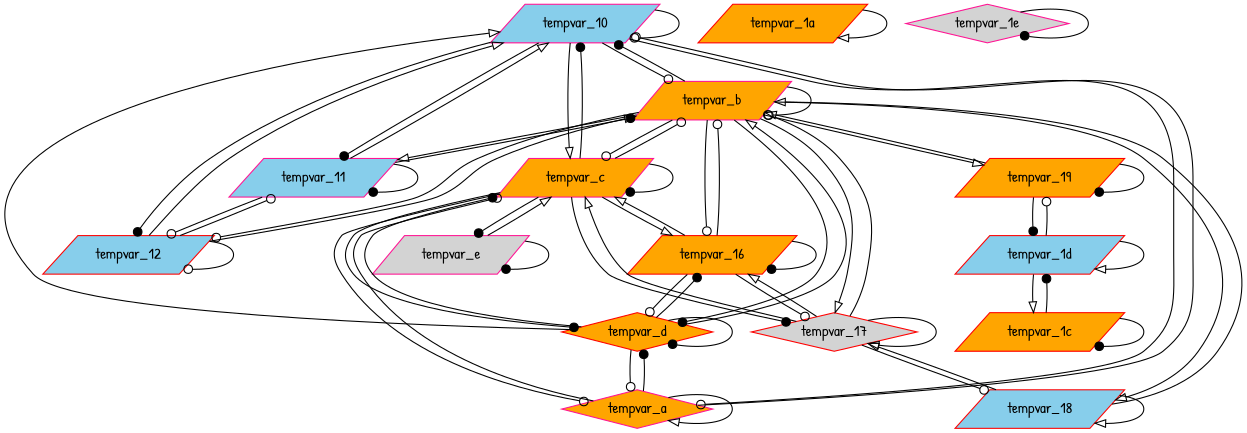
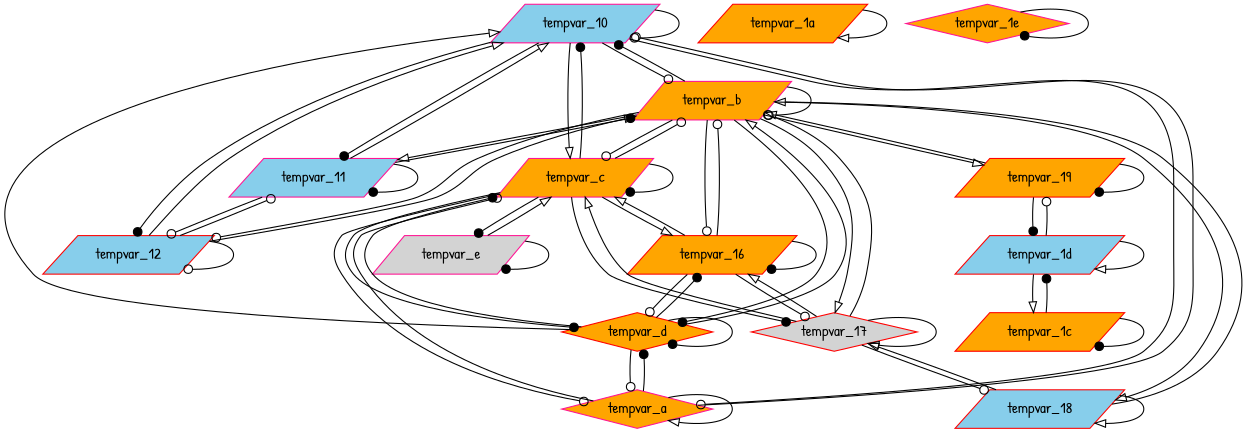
(987, 24) -> (987, 24)
